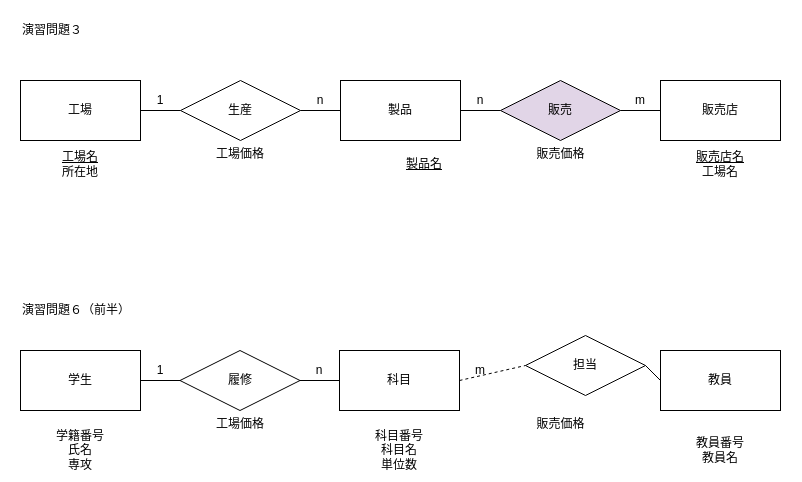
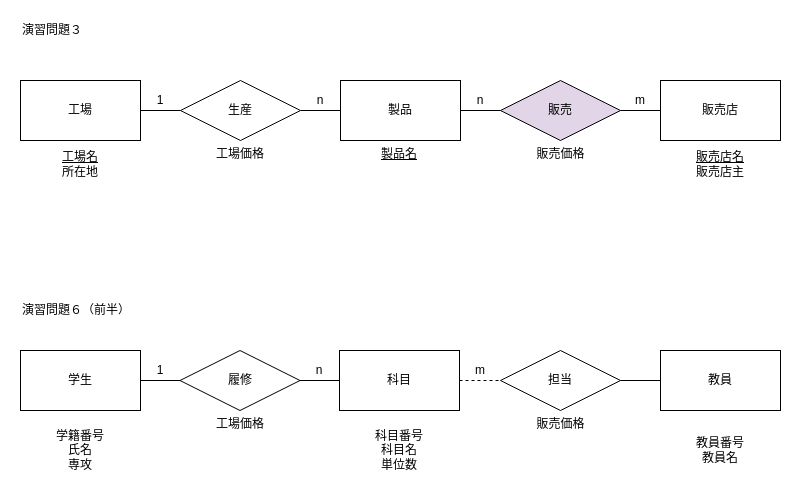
(425, 165) -> (400, 155)
(721, 165) -> (721, 165)
(586, 366) -> (561, 381)
